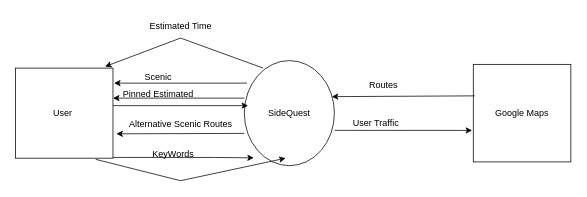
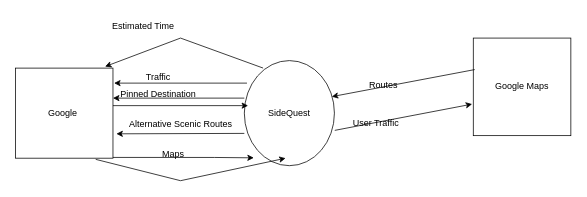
(180, 27) -> (143, 27)
(158, 78) -> (158, 78)
(158, 94) -> (158, 94)
(64, 113) -> (64, 113)
(522, 113) -> (522, 87)
(173, 154) -> (173, 154)
